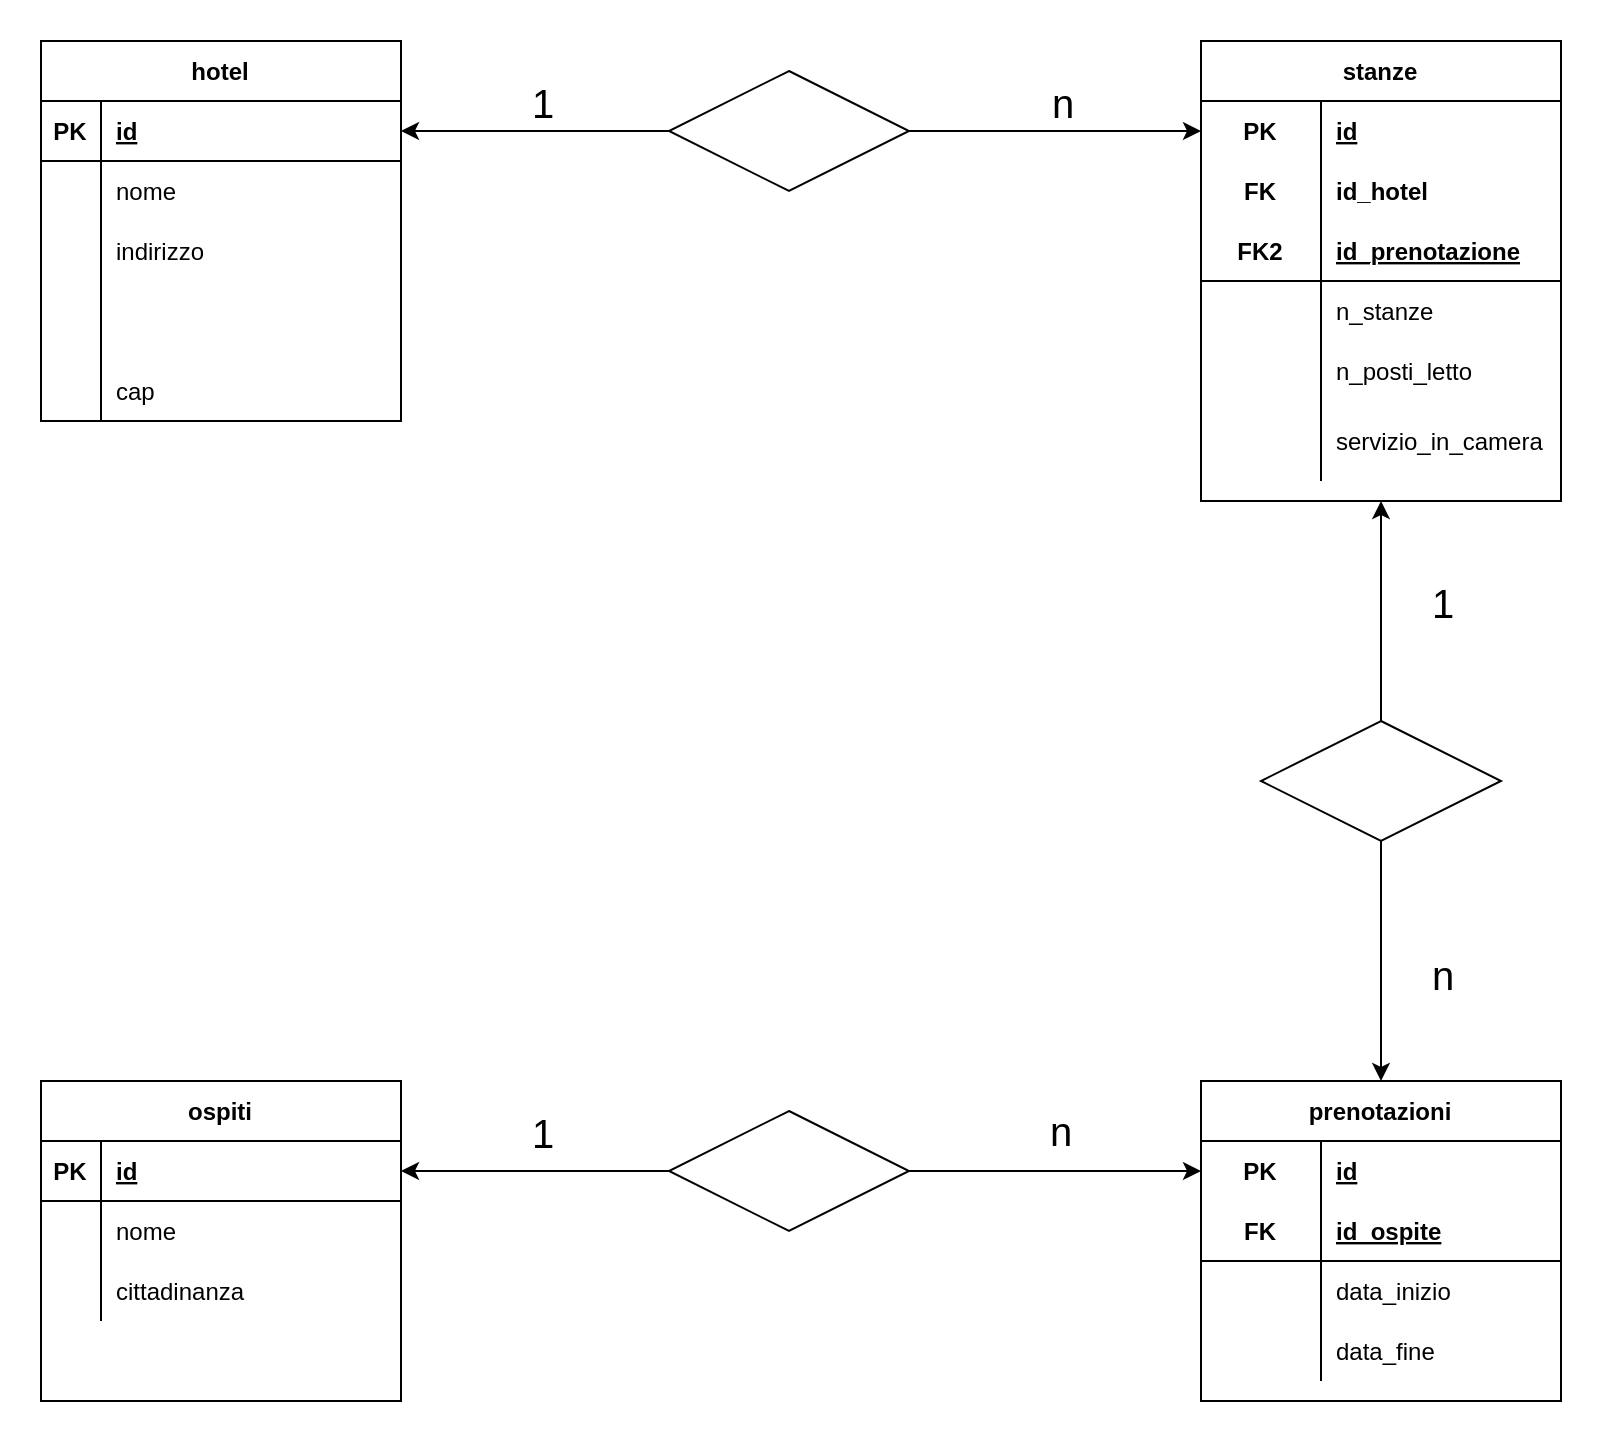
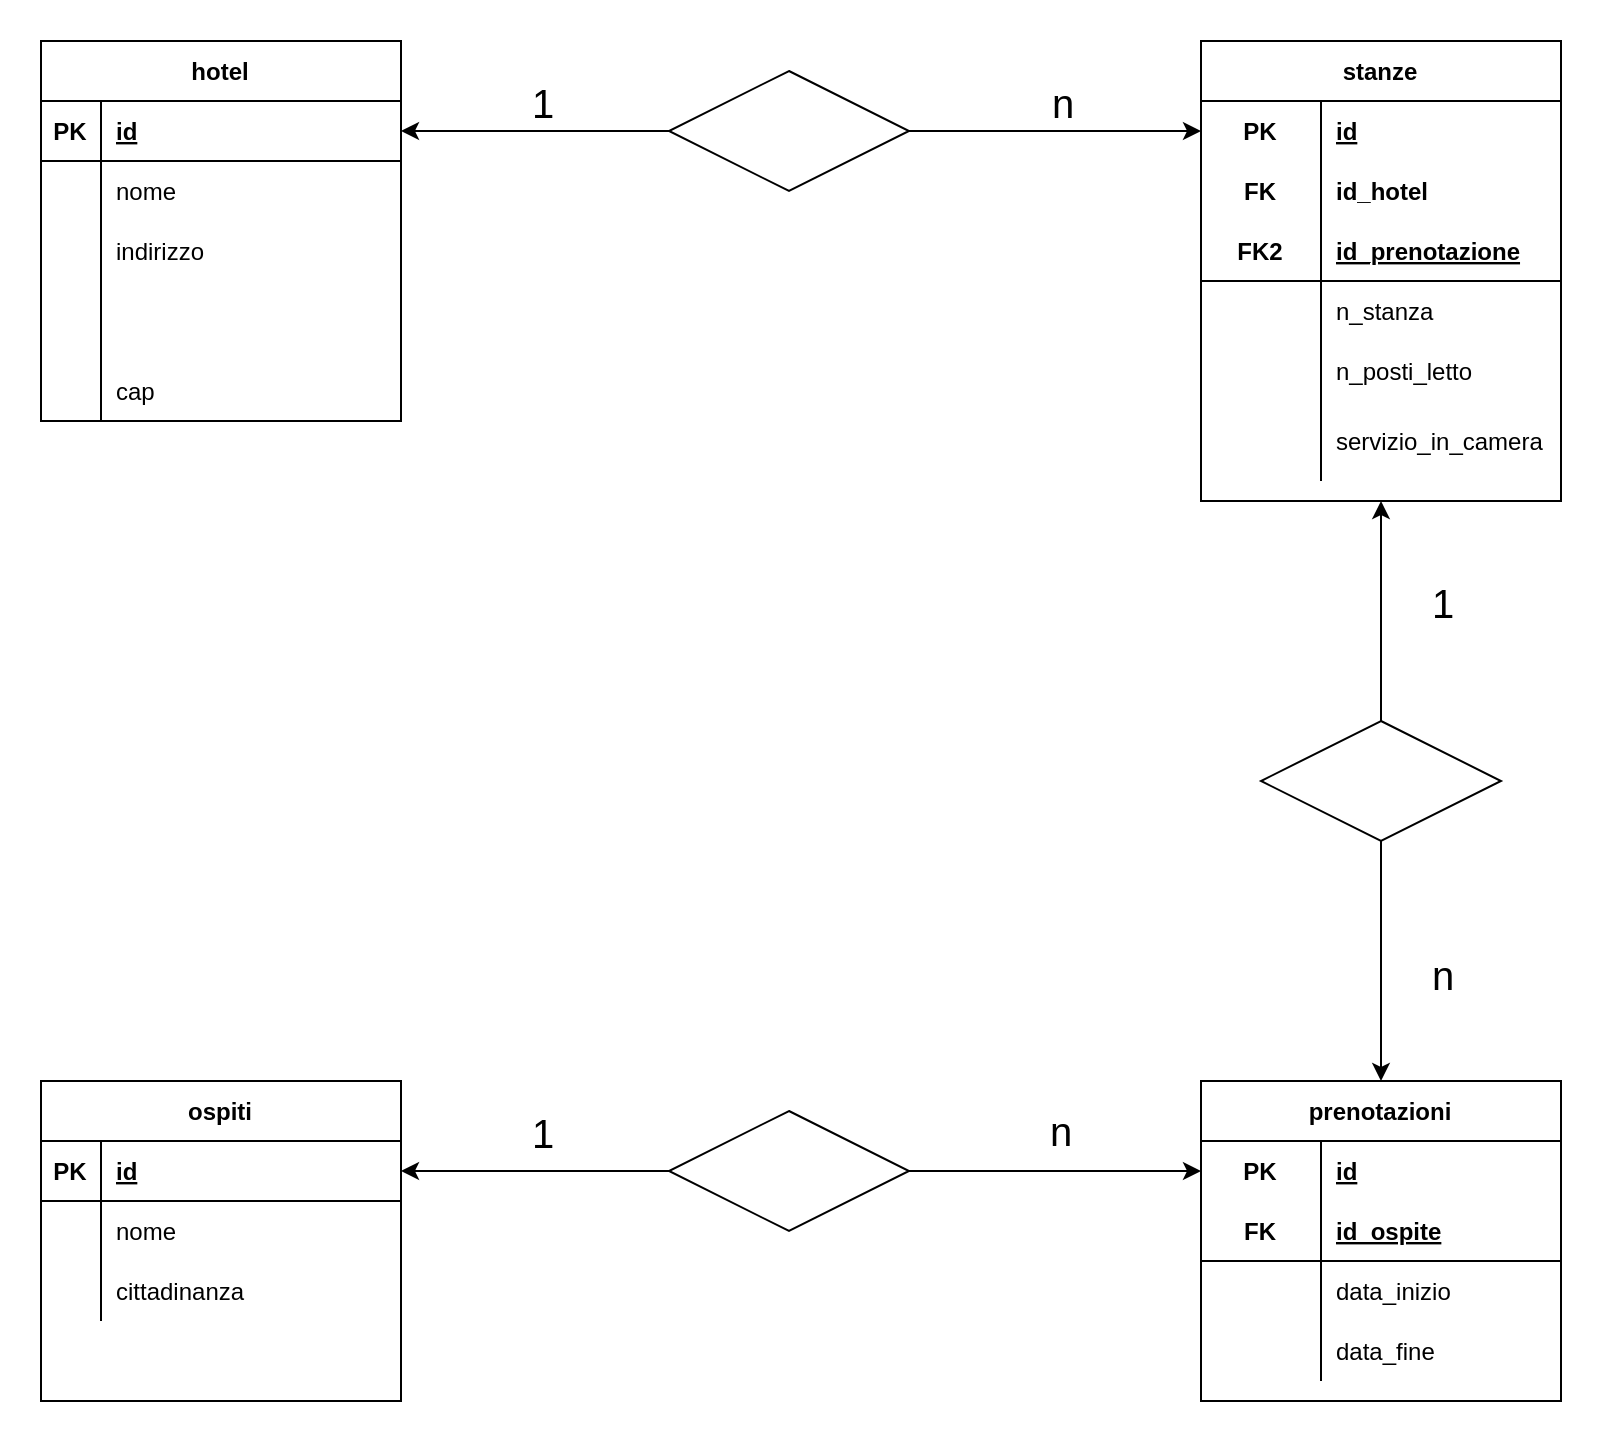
(1390, 312) -> (1390, 312)
